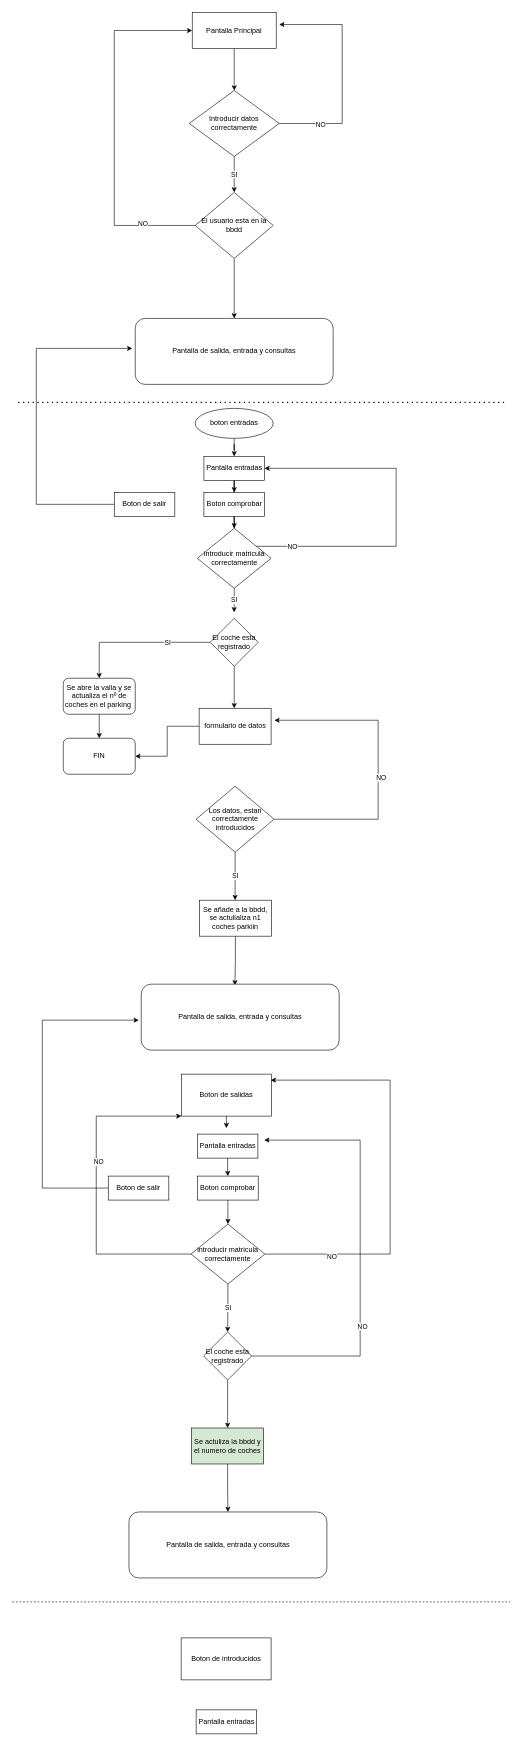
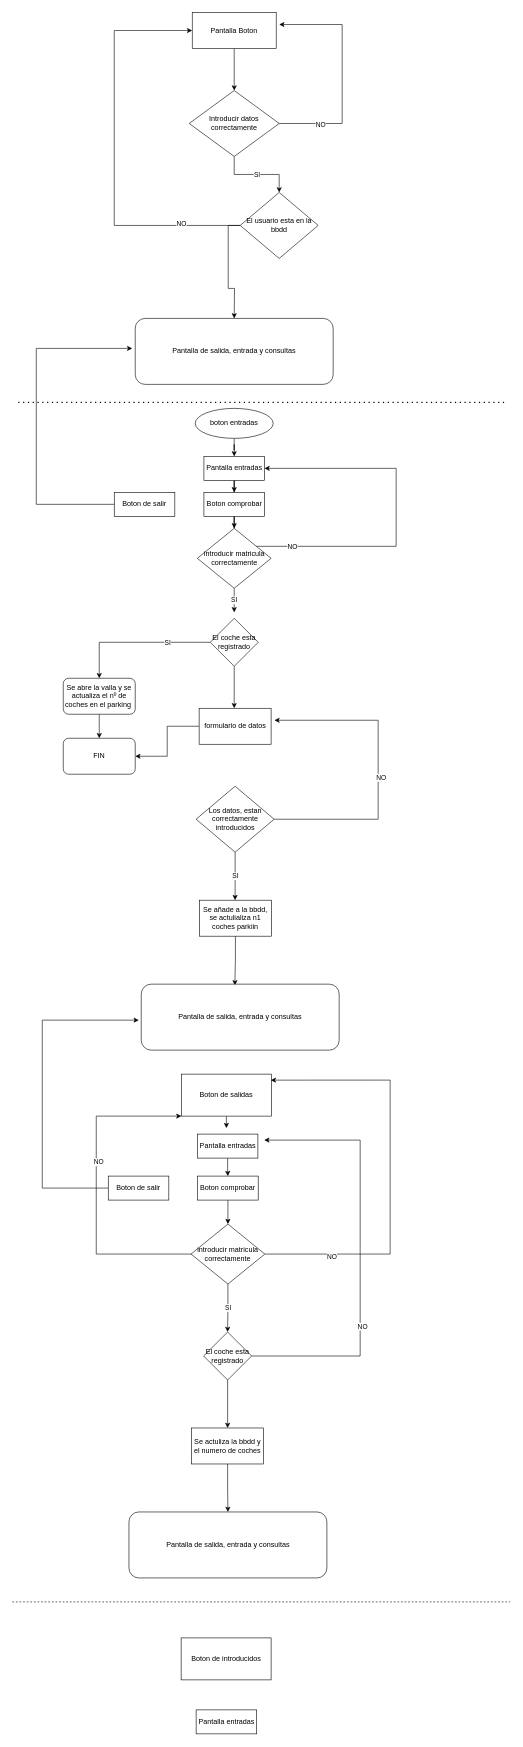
(234, 30) -> (234, 30)
(234, 225) -> (279, 225)
(228, 1446) -> (228, 1446)
